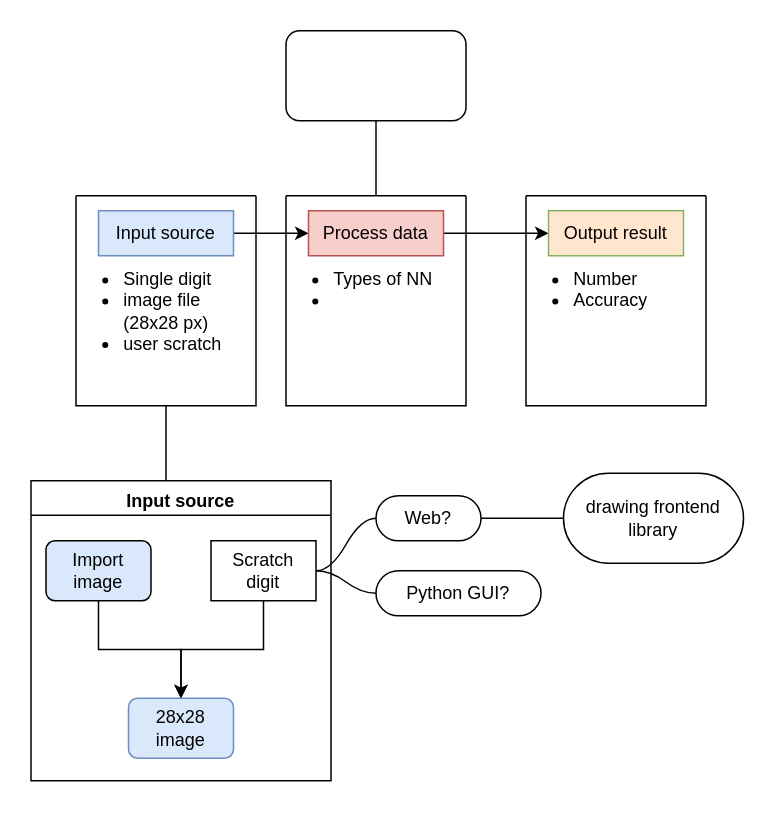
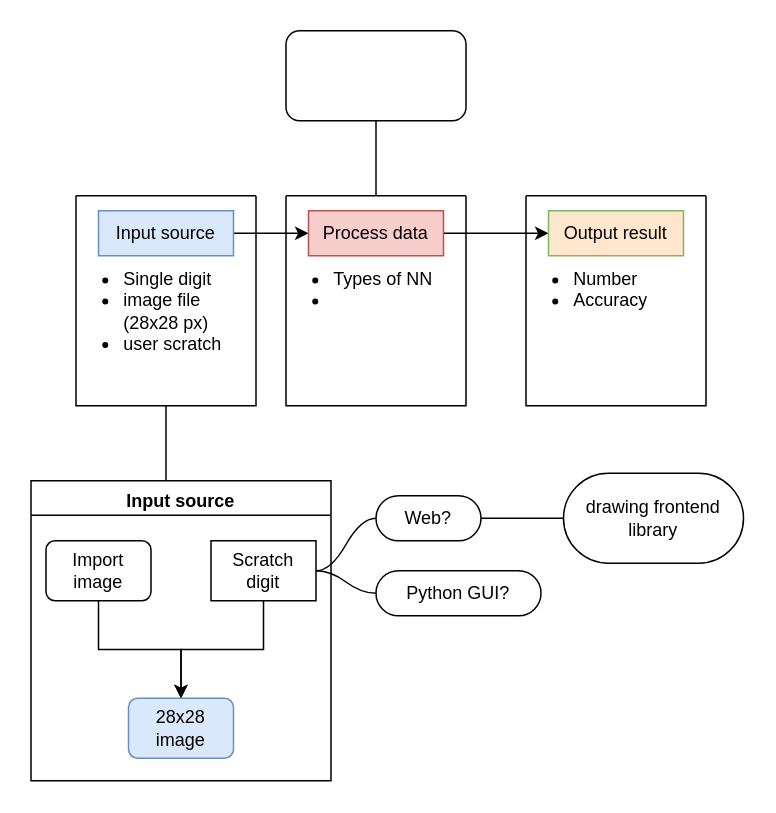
(98, 571) -> (98, 571)
